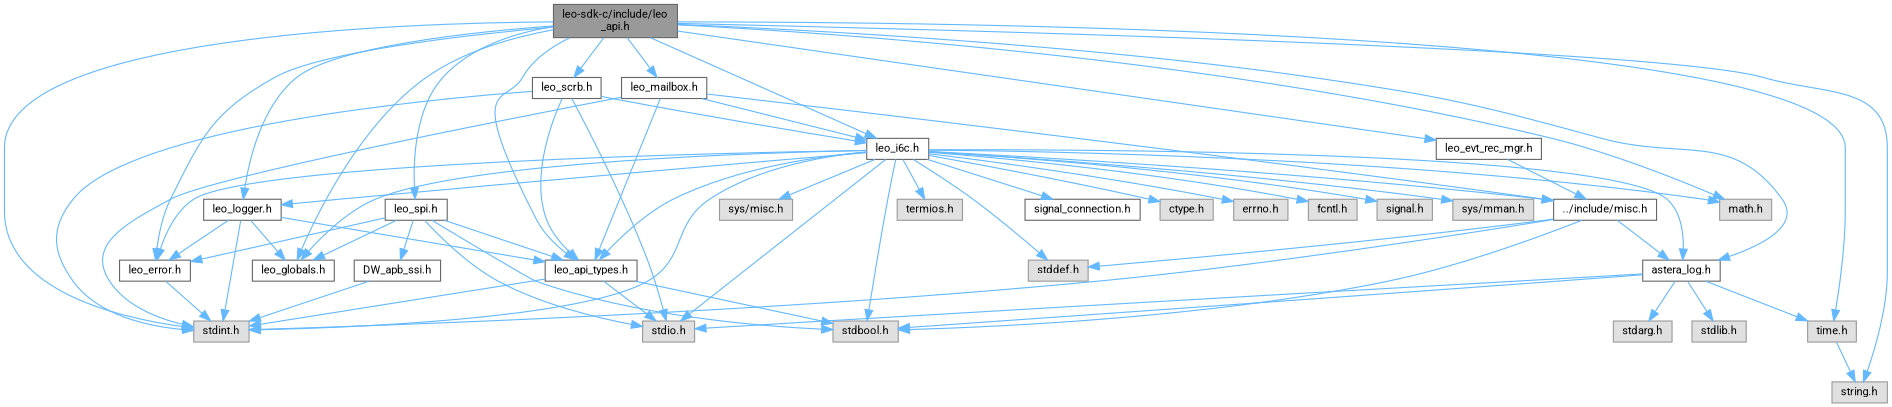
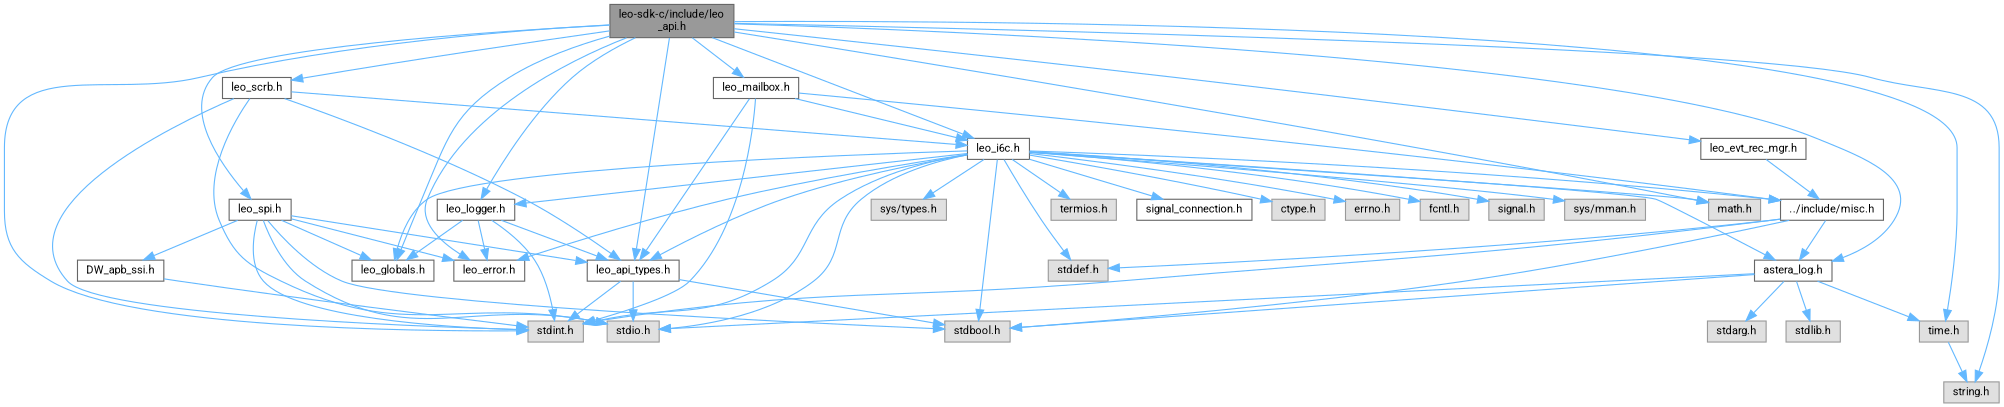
(756, 210) -> (909, 210)
(184, 297) -> (355, 315)
